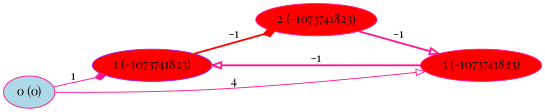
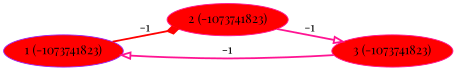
(29, 92) -> none
